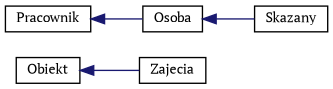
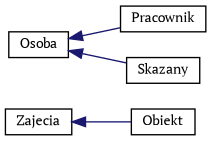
(124, 19) -> (101, 32)
(117, 70) -> (109, 122)
